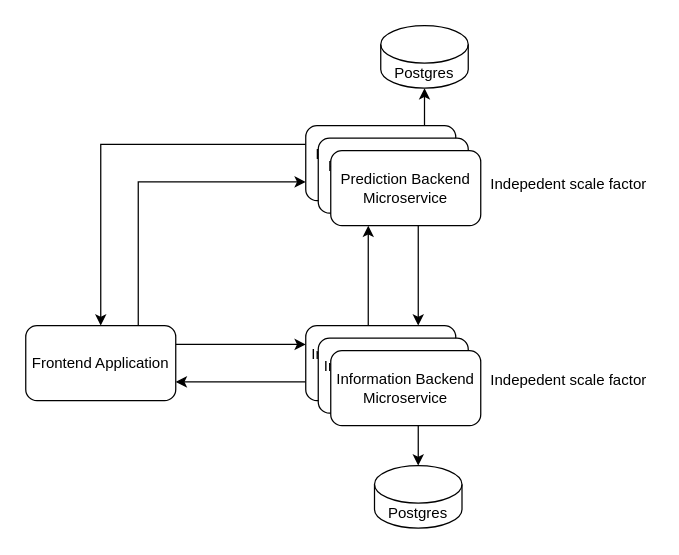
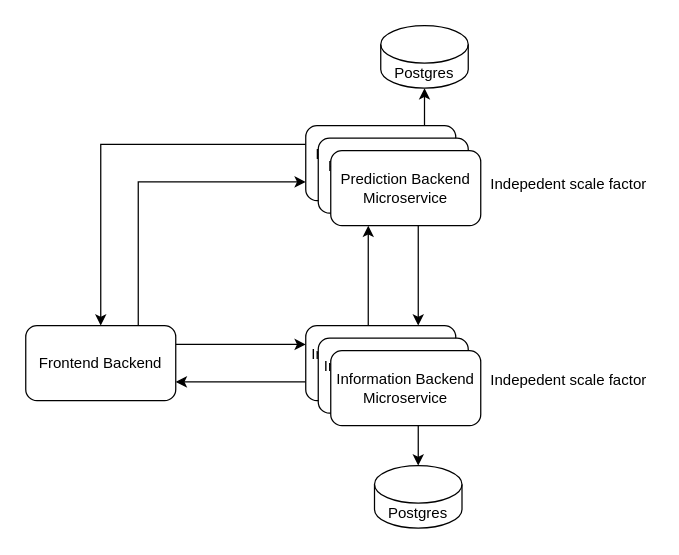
(101, 363) -> (101, 363)
